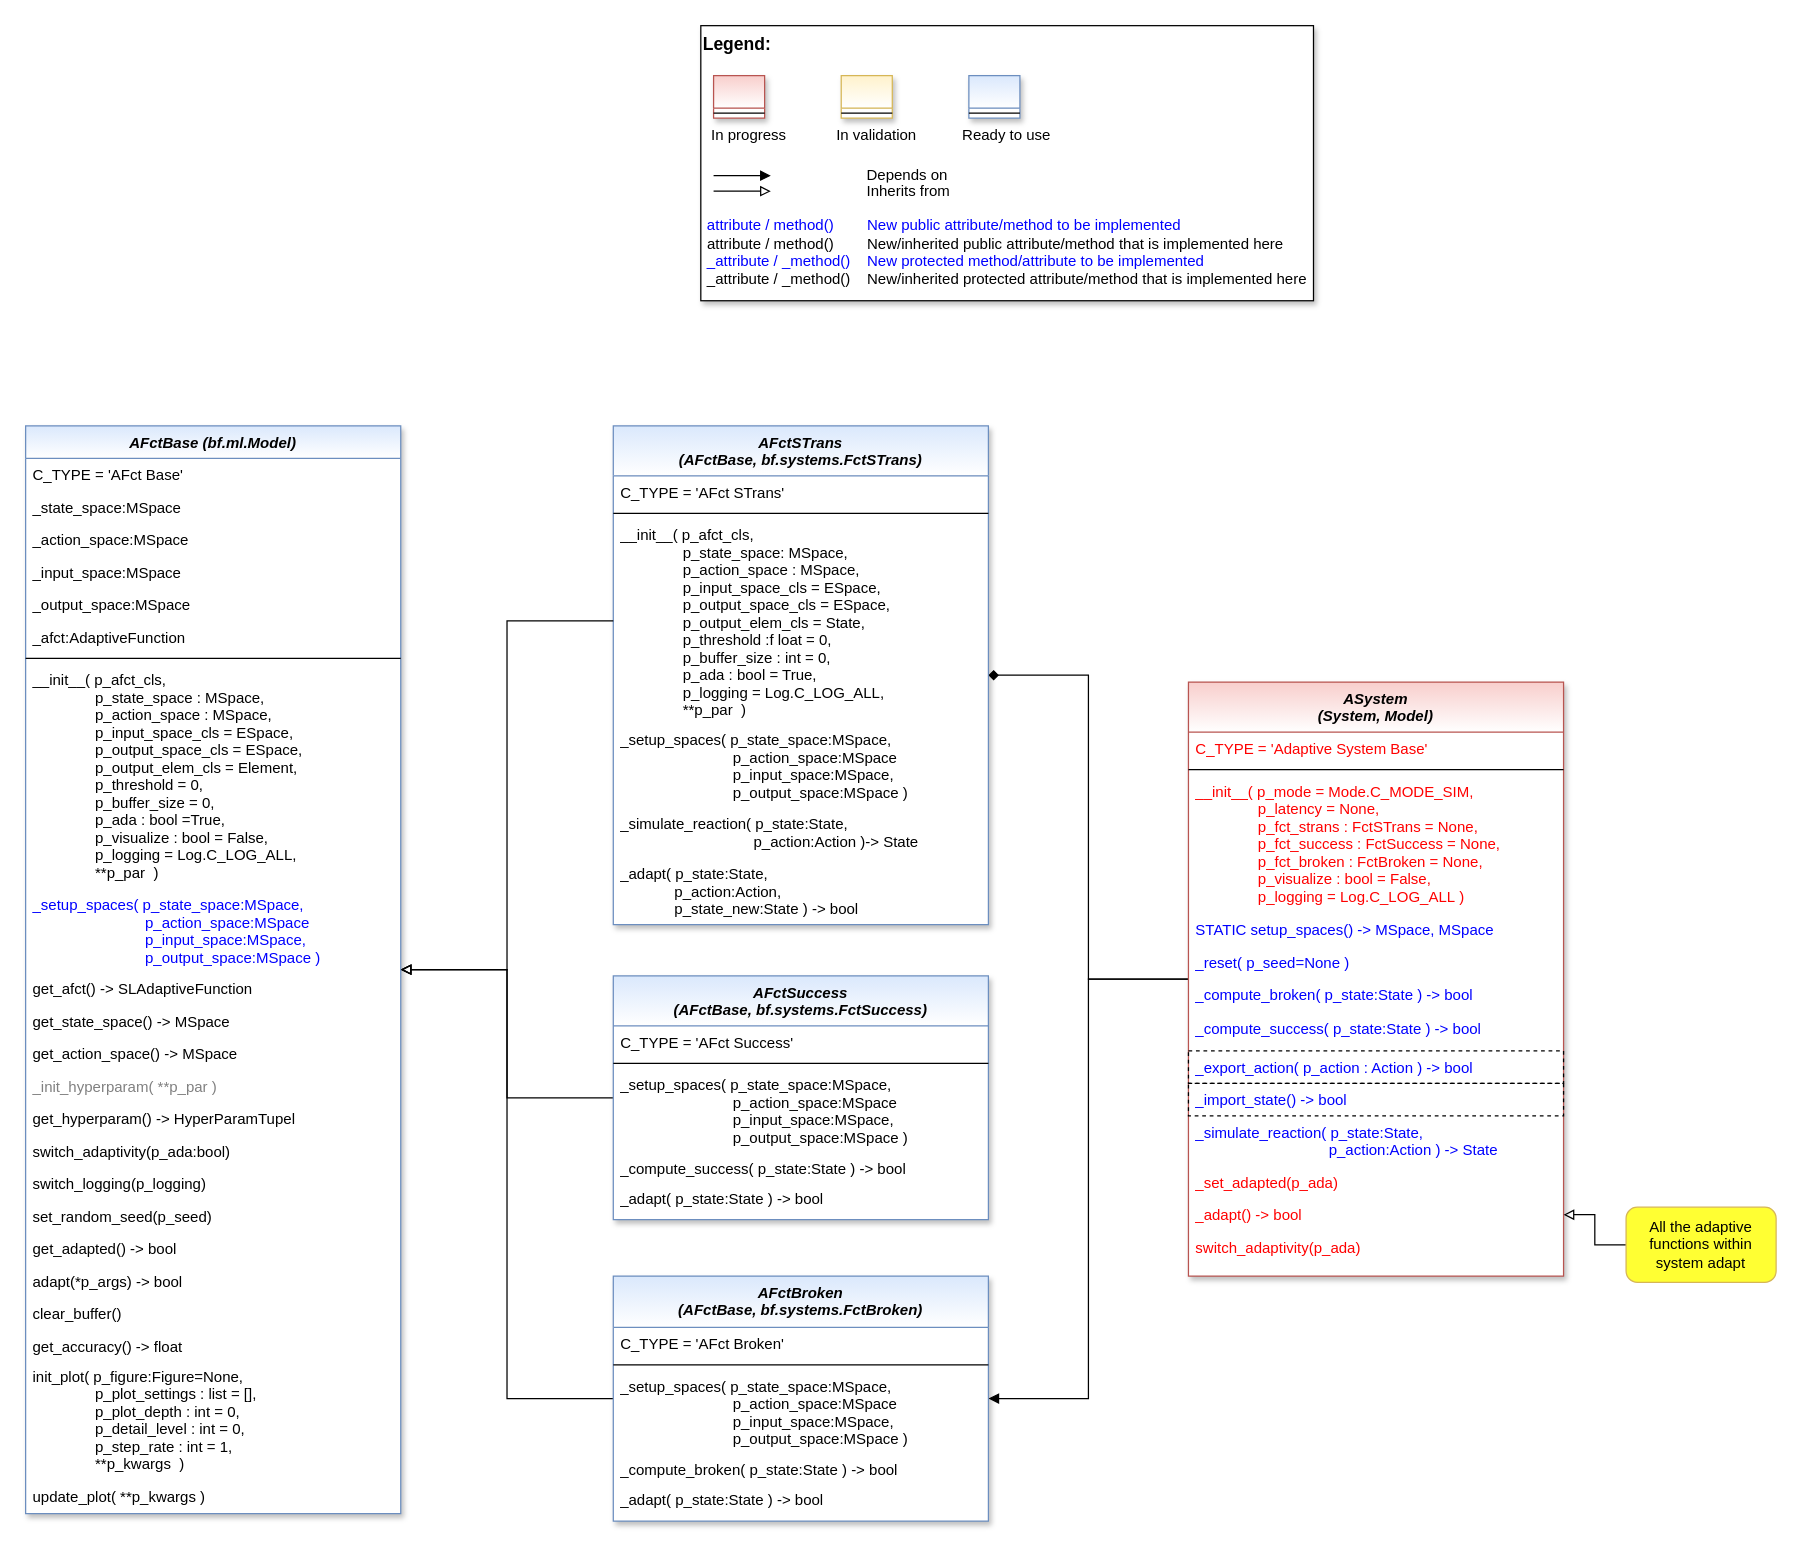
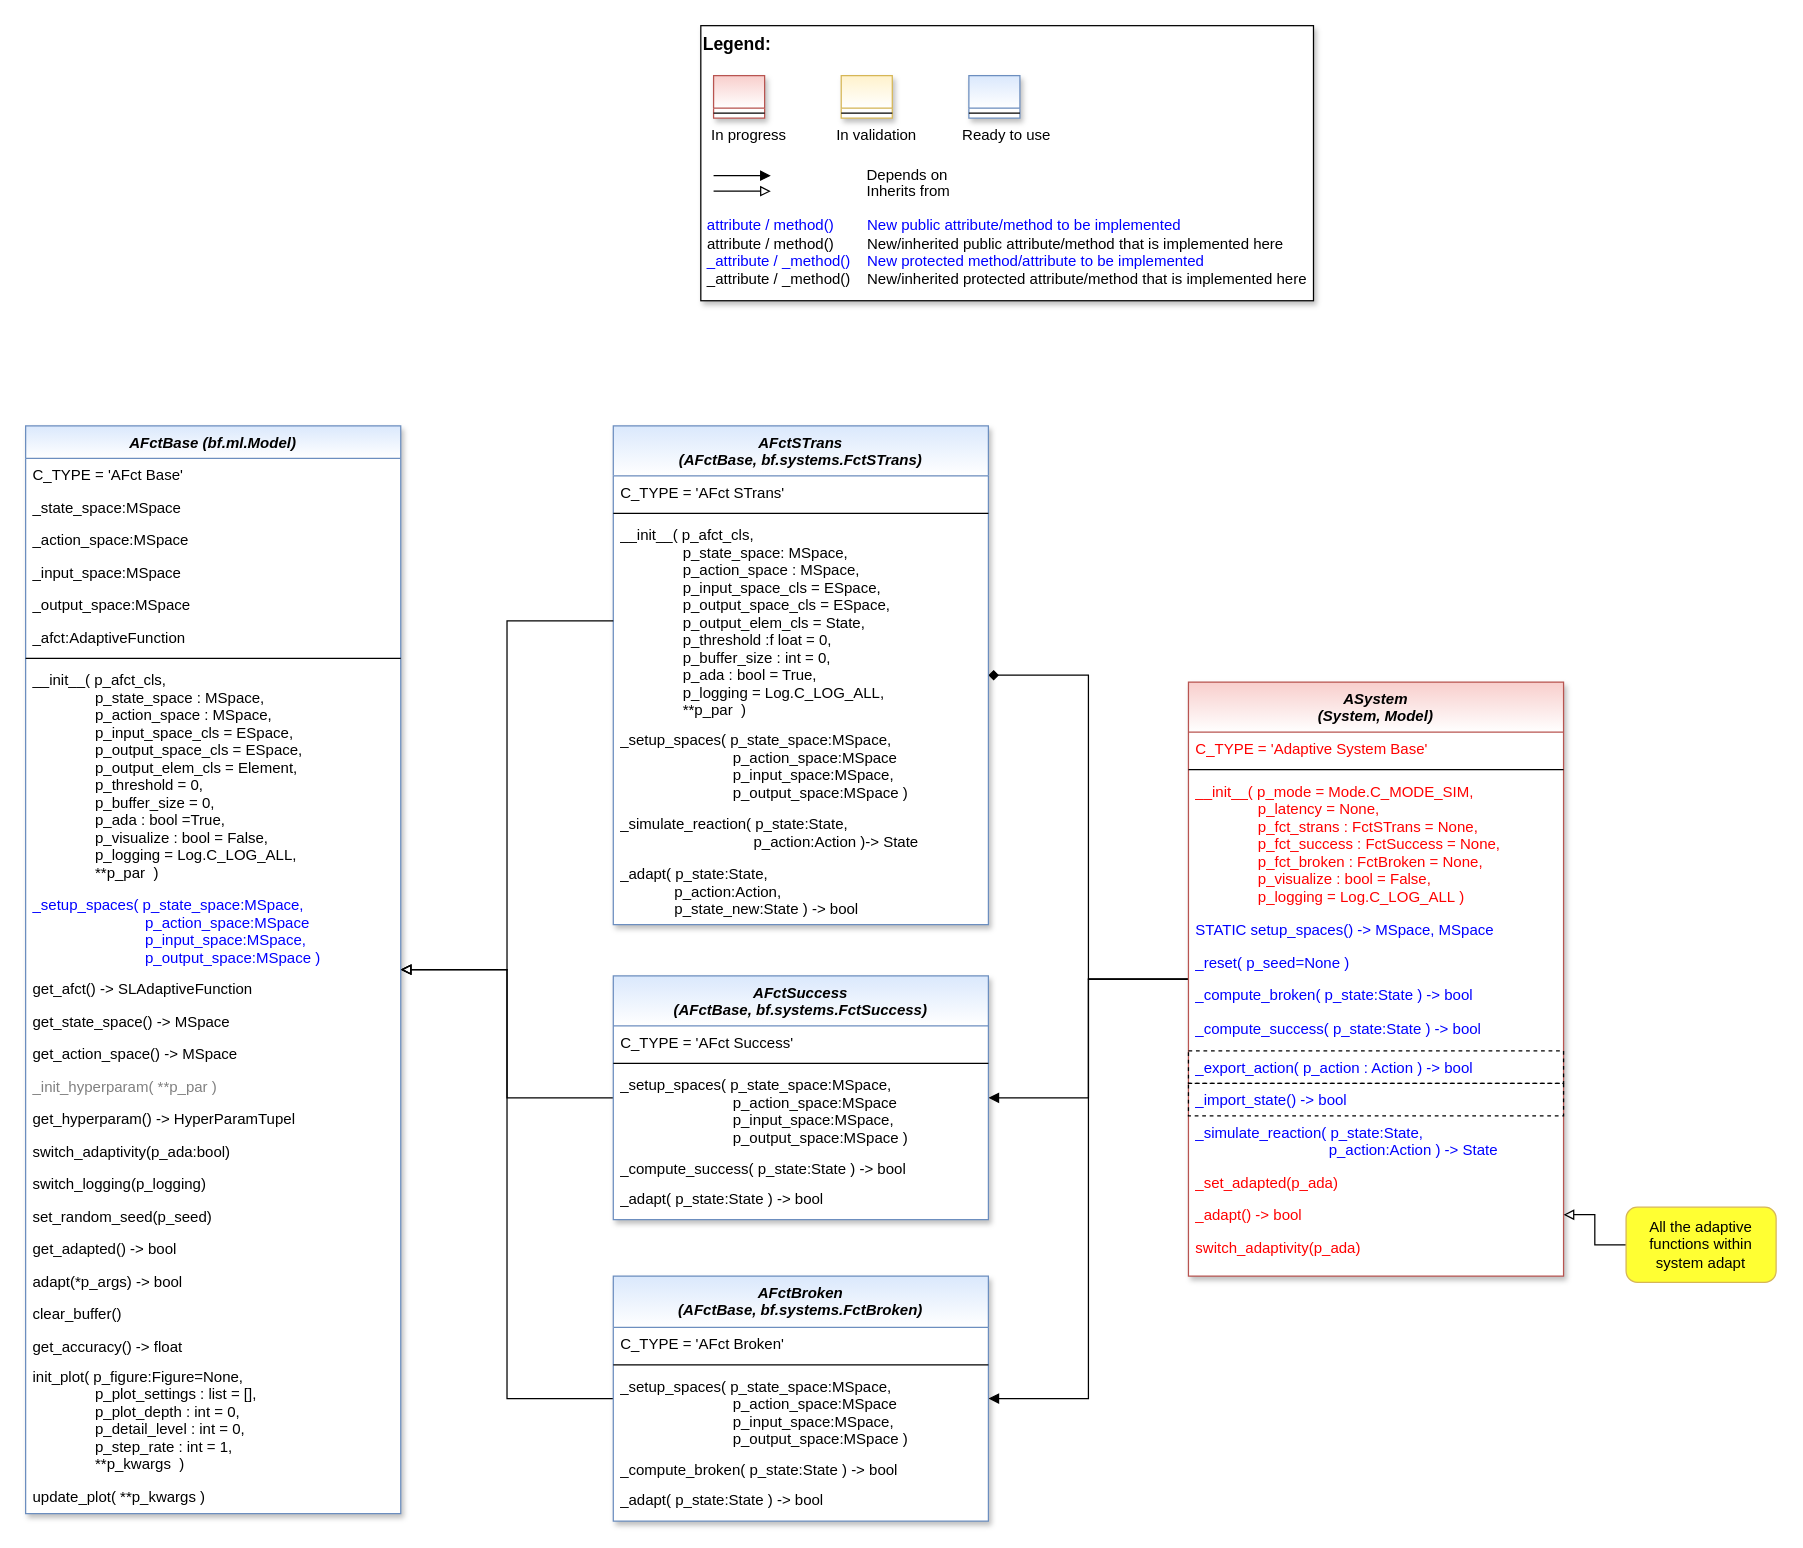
none -> (1043, 1098)
